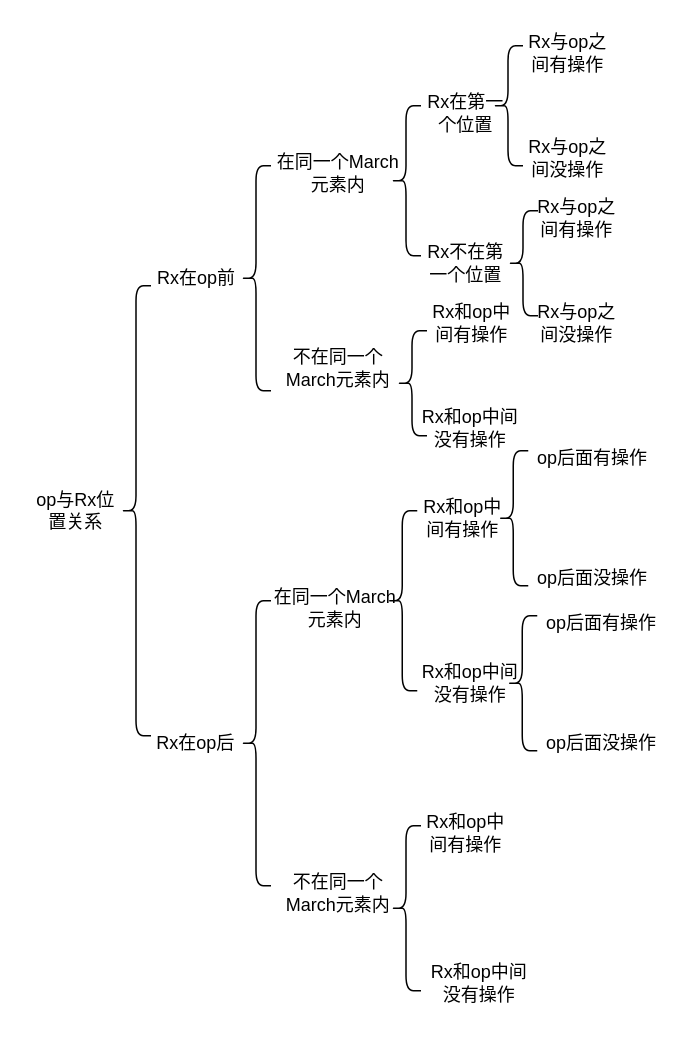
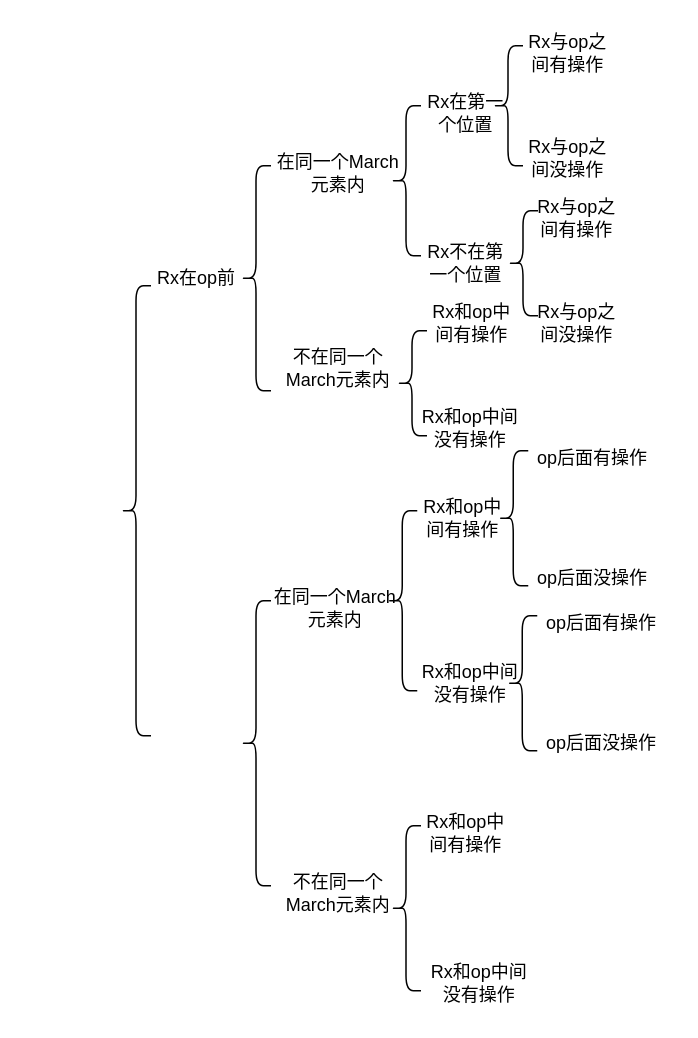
(76, 511) -> none
(196, 743) -> none
